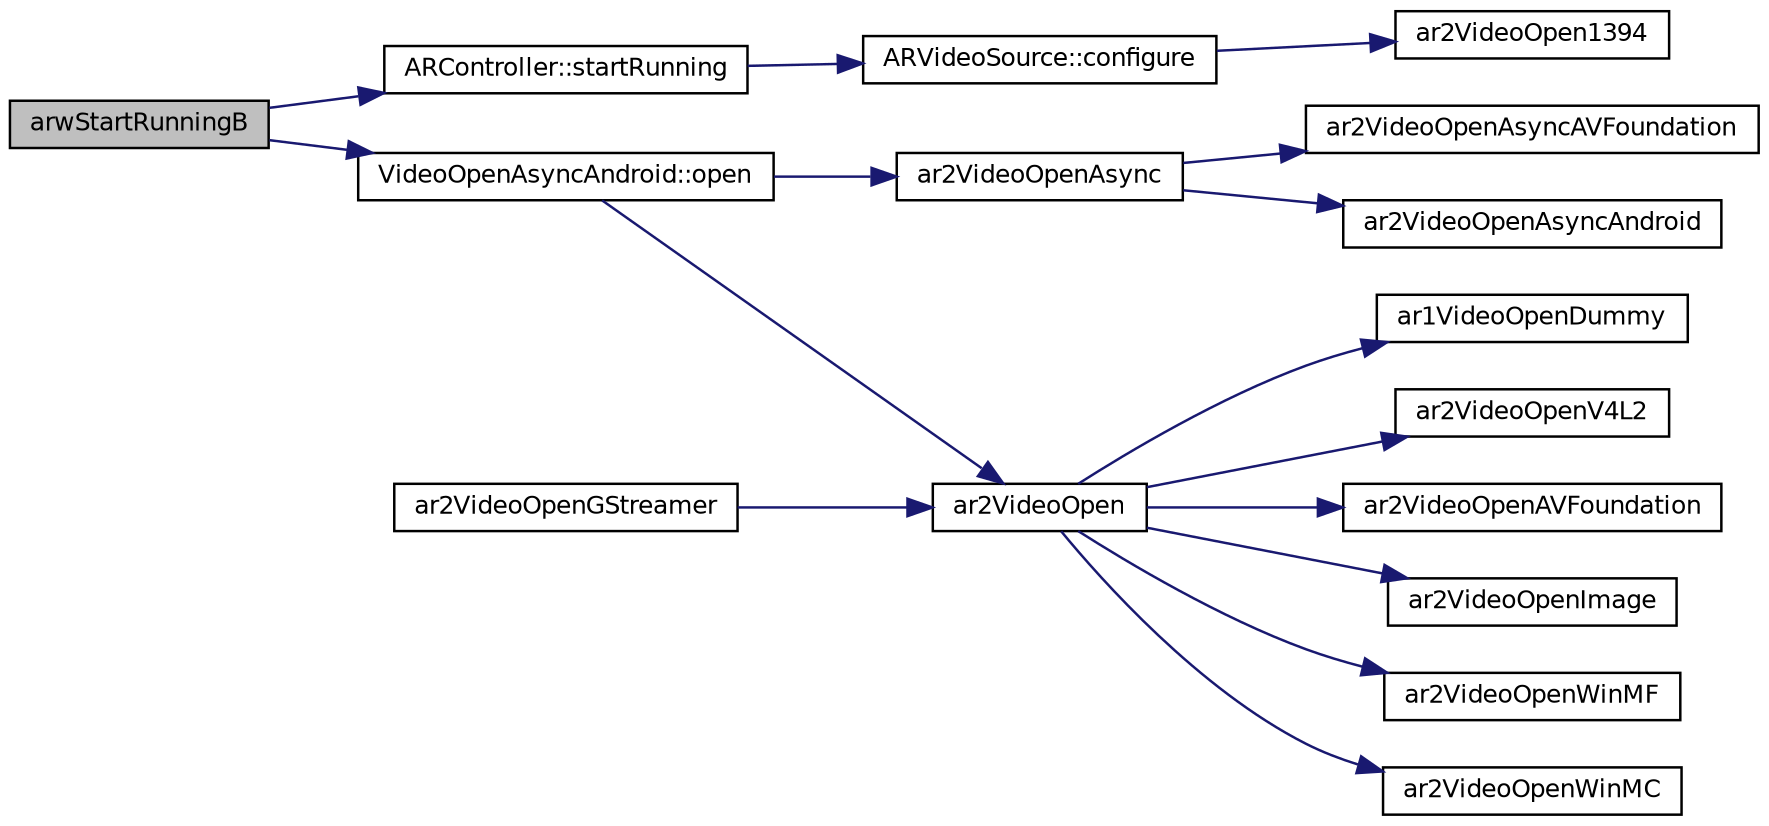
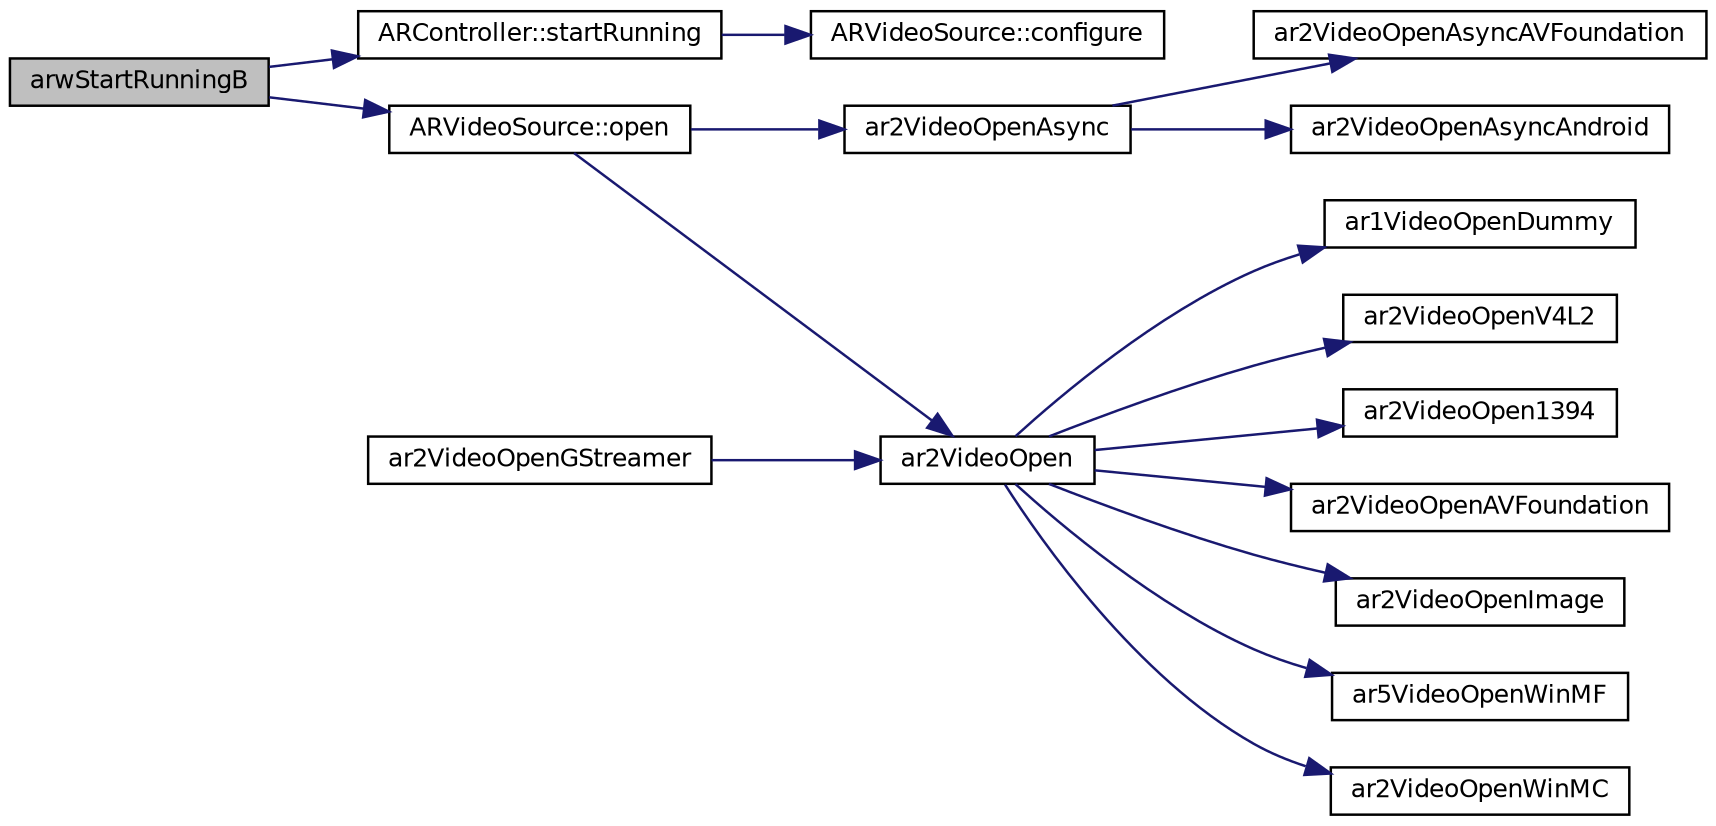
(1294, 47) -> (1206, 439)
(566, 177) -> (540, 129)
(1532, 696) -> (1480, 696)
